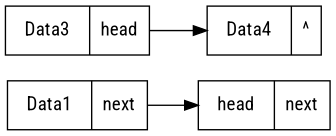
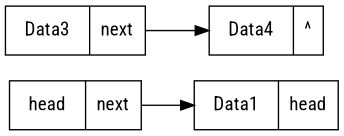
(120, 30) -> (117, 30)
(120, 105) -> (308, 105)
(166, 105) -> (161, 105)
